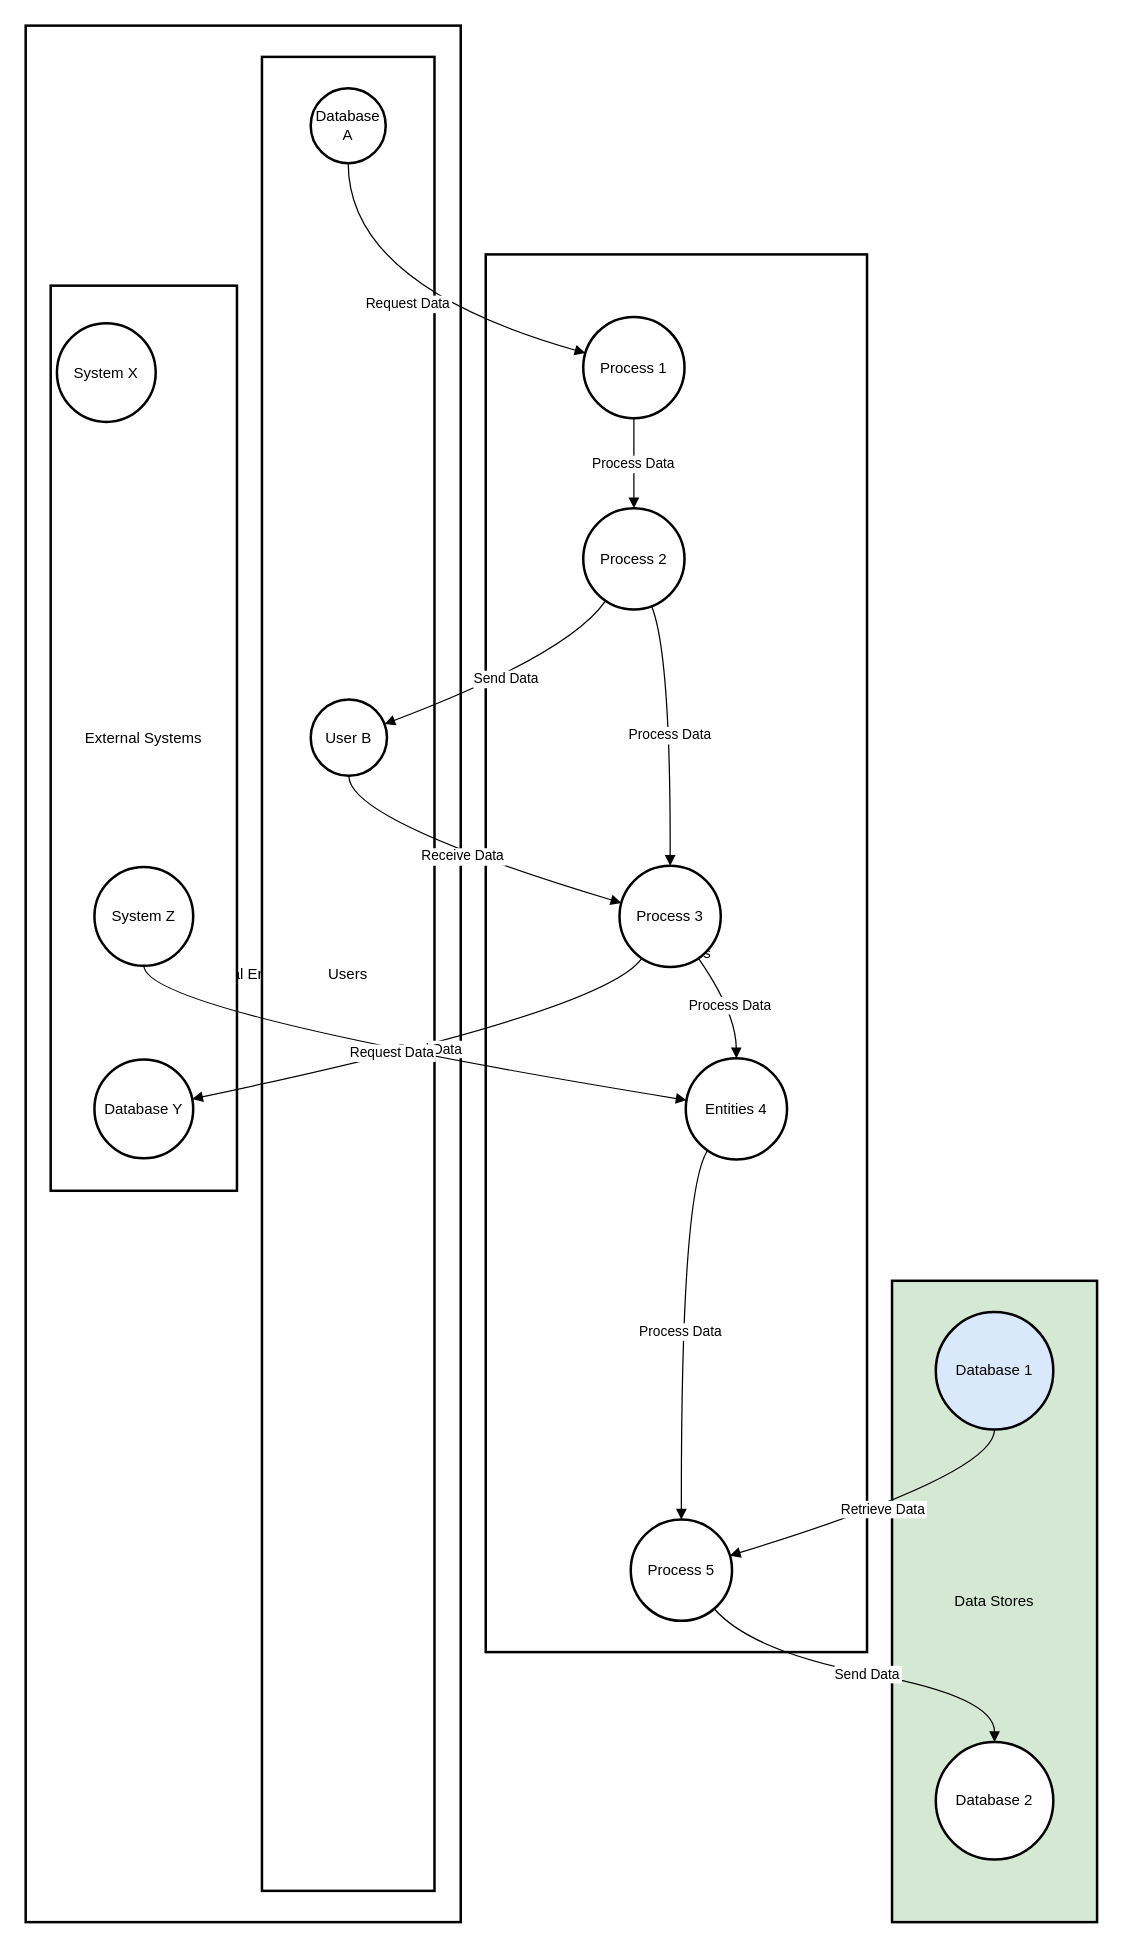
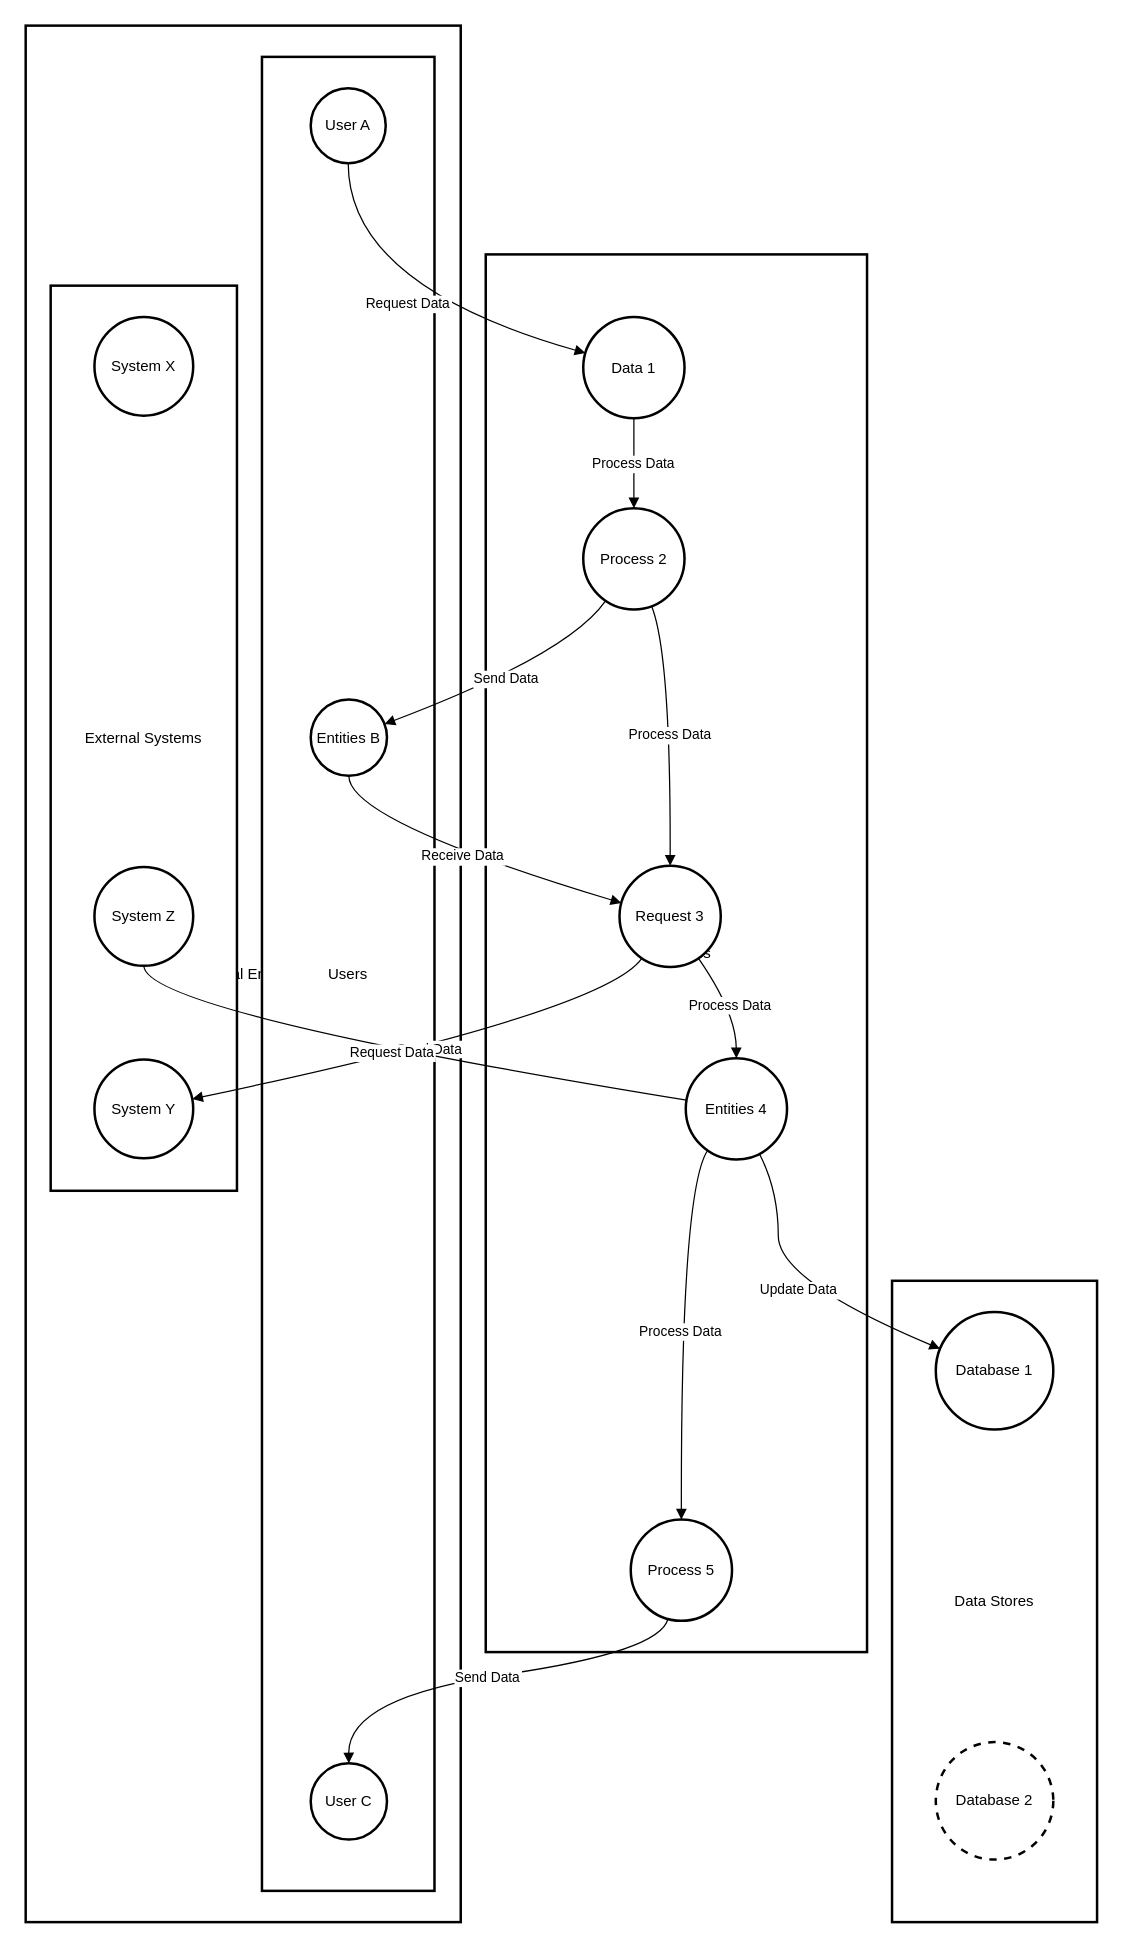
(348, 126) -> (348, 126)
(634, 368) -> (634, 368)
(106, 373) -> (144, 366)
(349, 738) -> (349, 738)
(670, 917) -> (670, 917)
(675, 1098) -> (679, 1099)
(144, 1109) -> (144, 1109)
none -> (810, 1280)
(994, 1371) -> (994, 1371)
(876, 1506) -> none
(994, 1601) -> (994, 1601)
(856, 1671) -> none
none -> (500, 1675)
none -> (349, 1801)
(994, 1801) -> (994, 1801)
